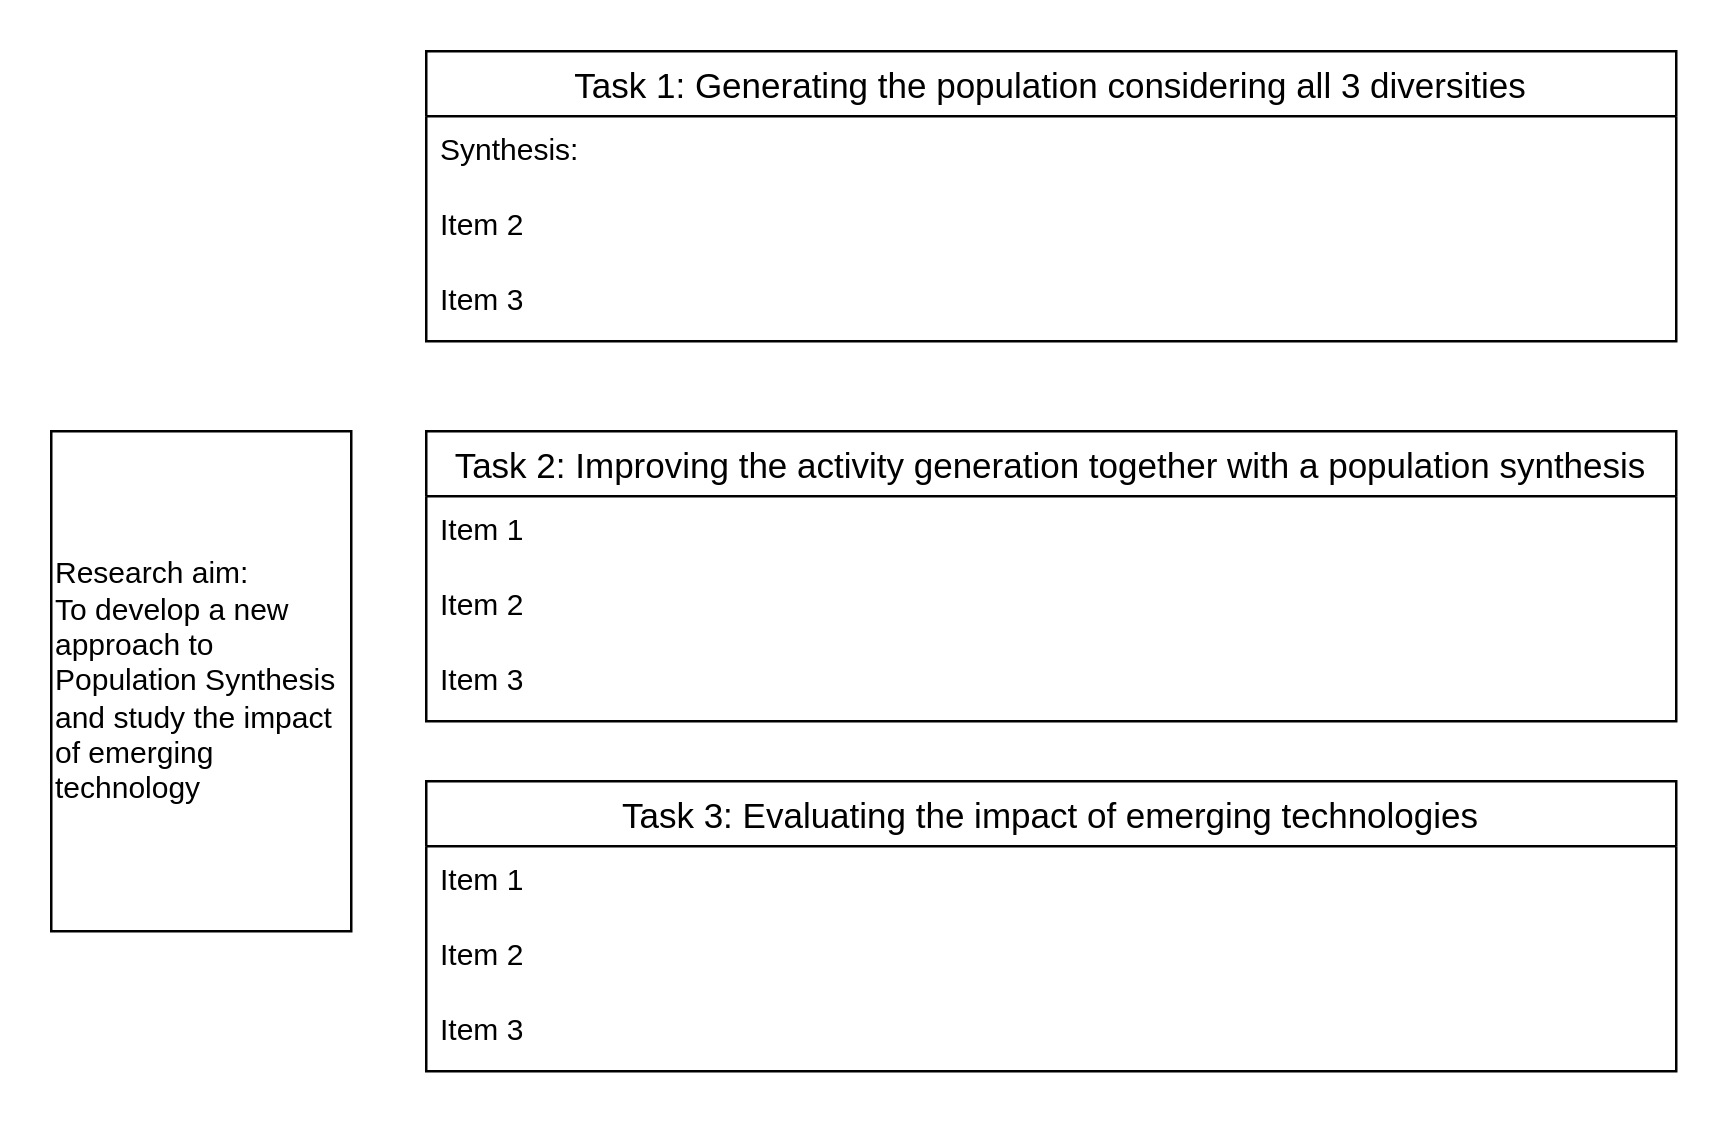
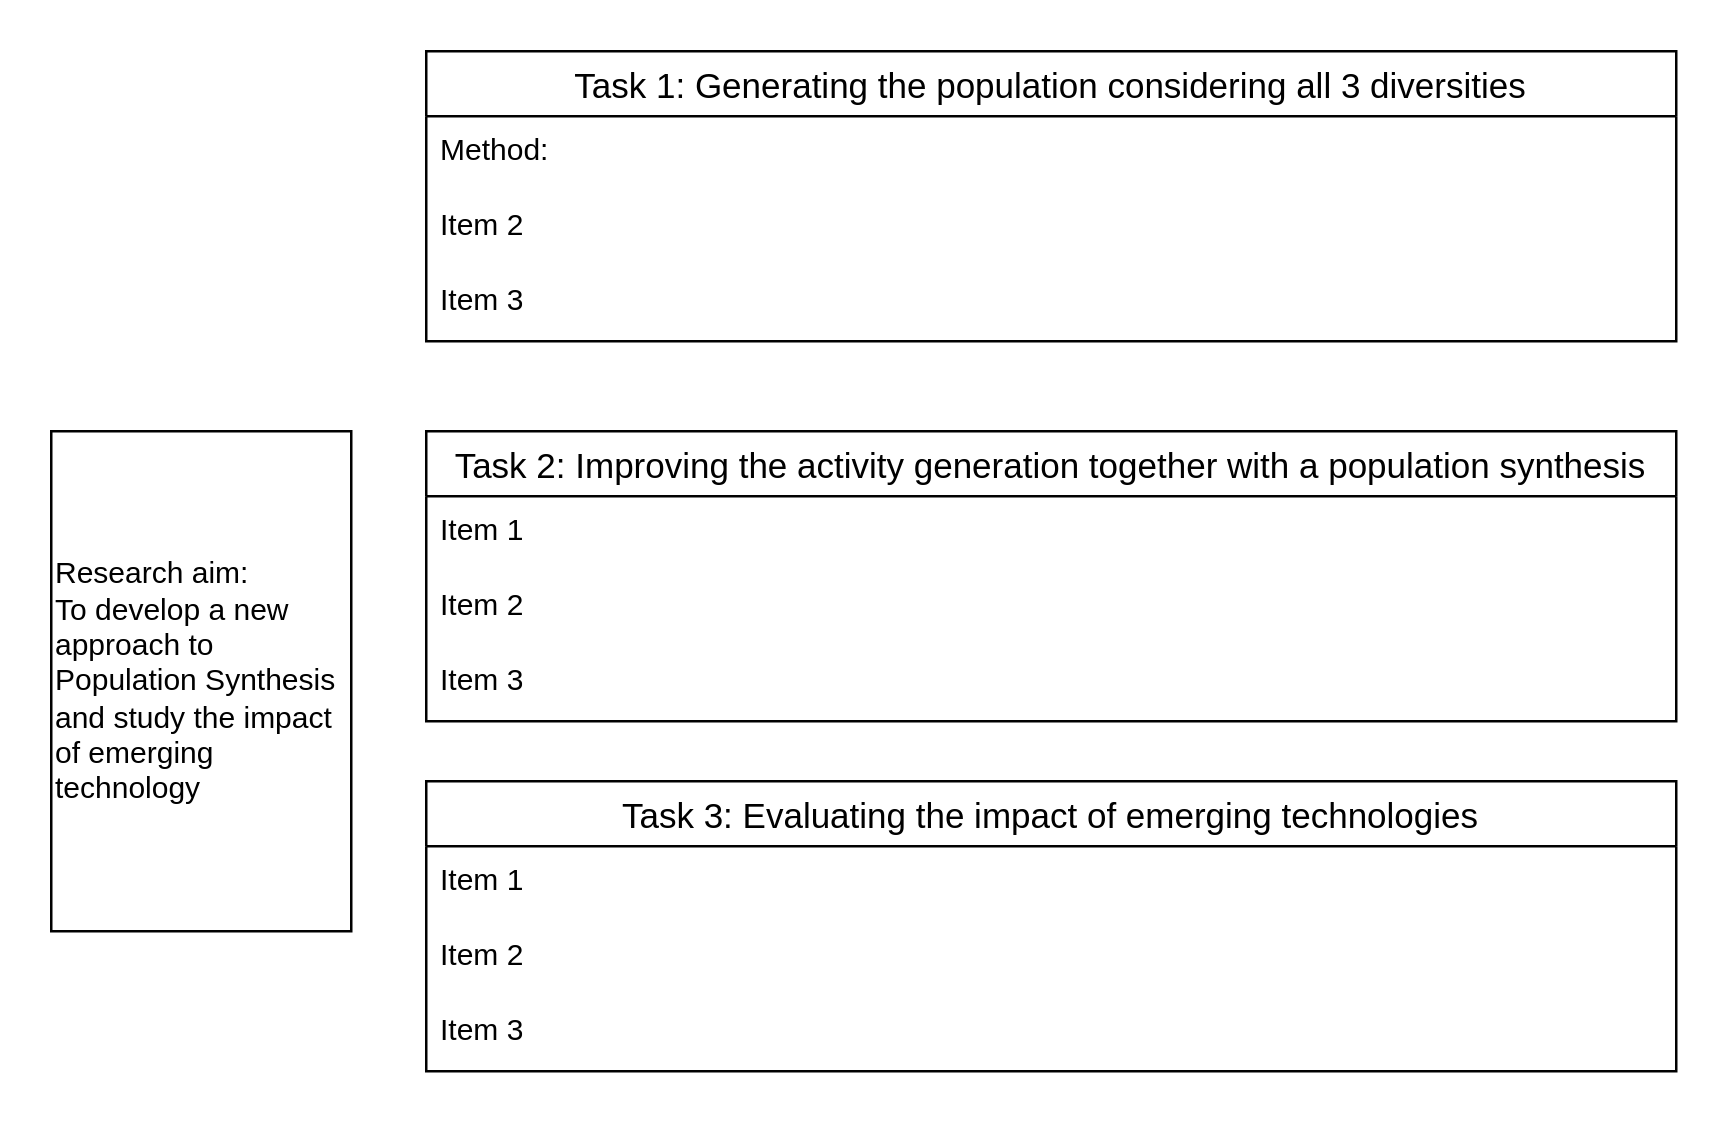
(517, 152) -> (496, 152)
